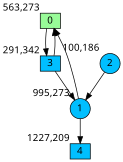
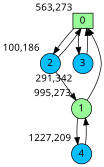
none -> (65, 38)
none -> (68, 46)
(50, 64) -> (83, 64)
(63, 83) -> (86, 135)
(80, 109) -> (82, 109)
(80, 151) -> (82, 154)
